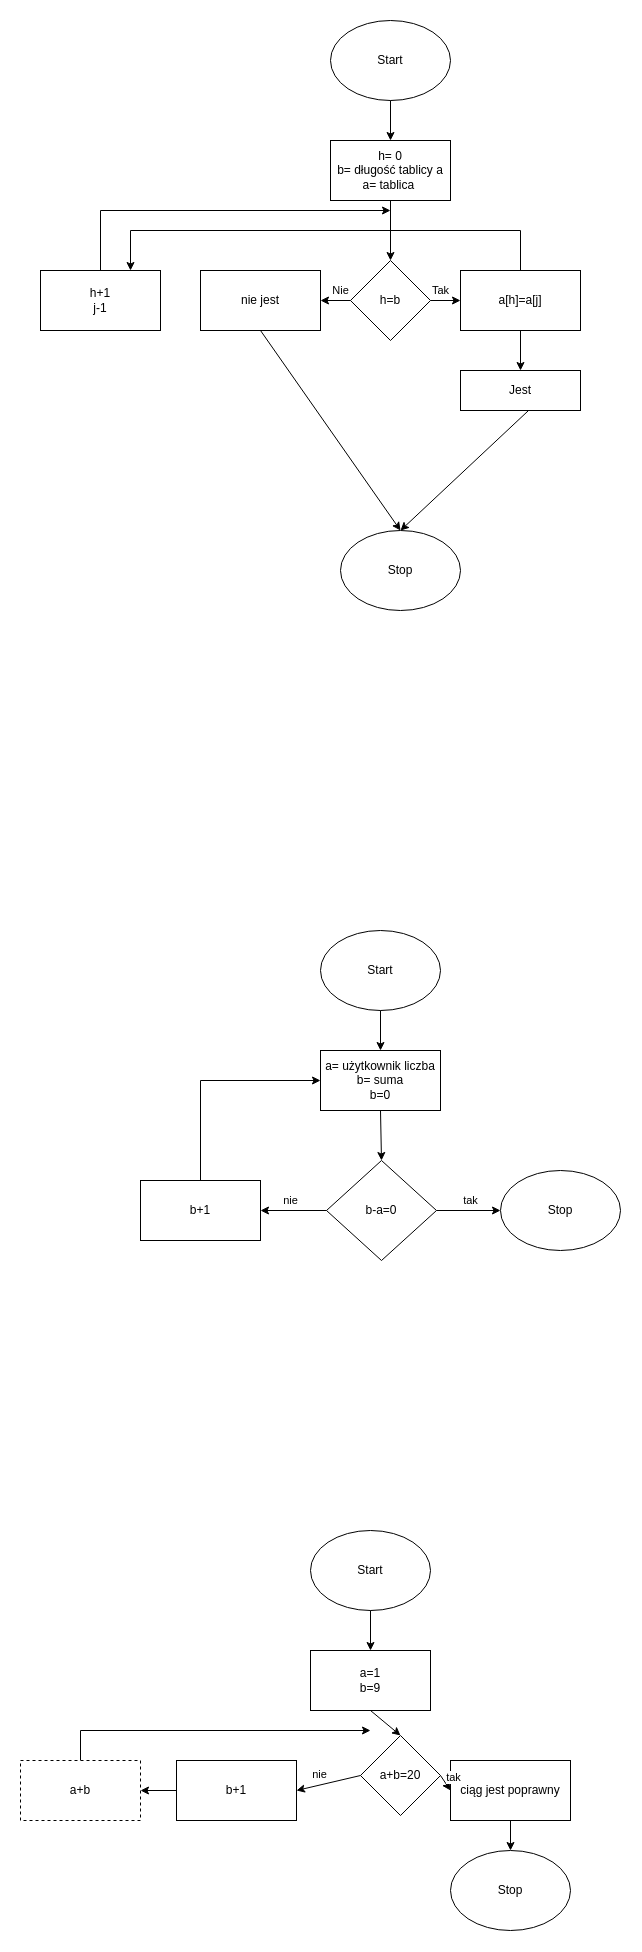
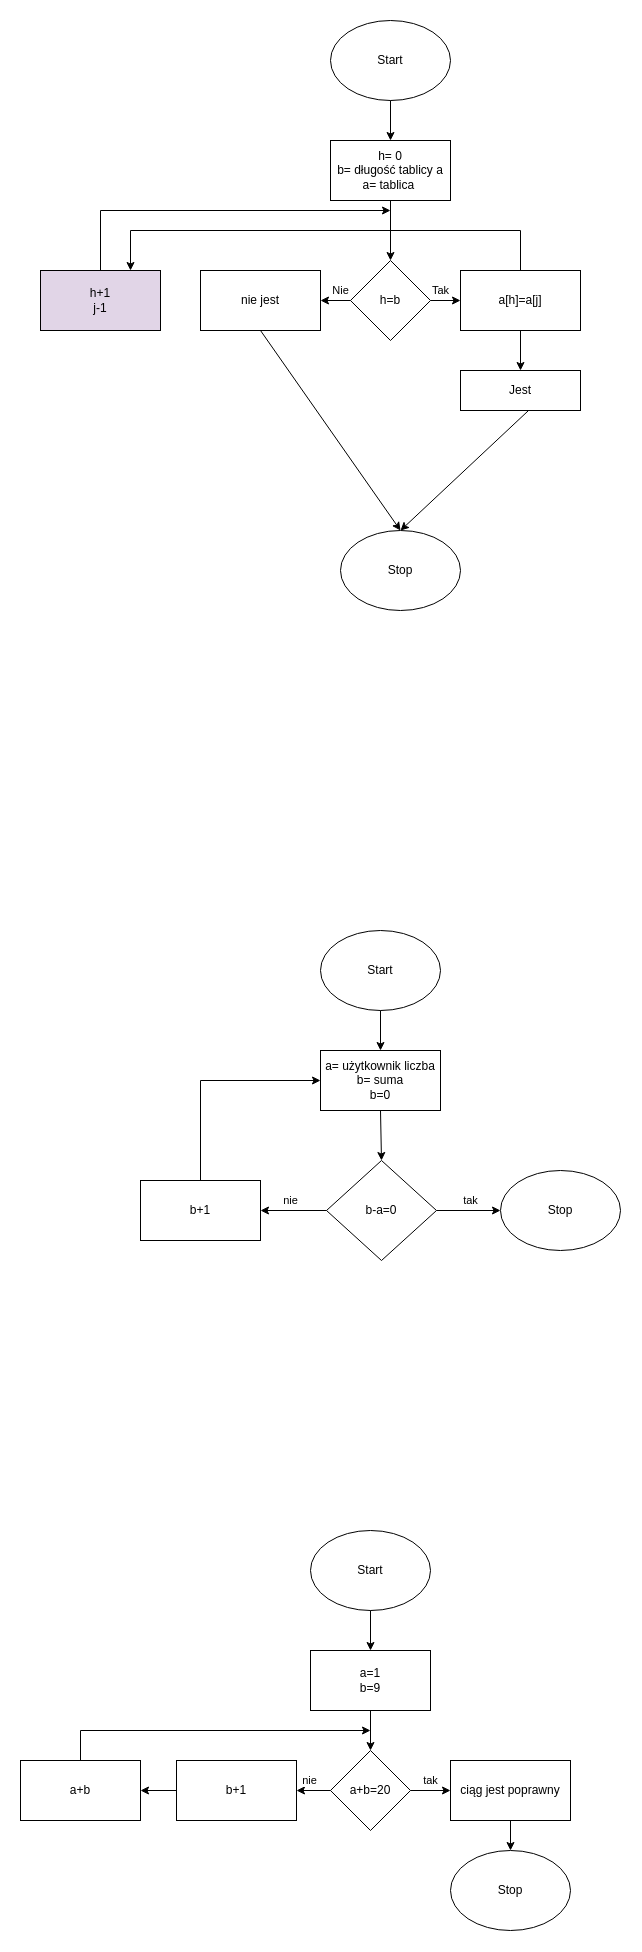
(101, 301) -> (101, 301)
(401, 1776) -> (371, 1791)
(81, 1791) -> (81, 1791)
